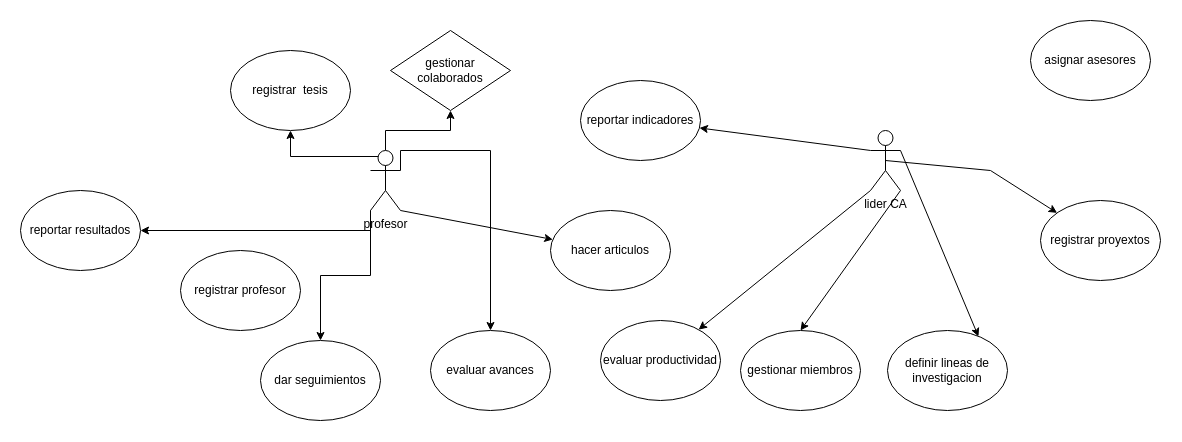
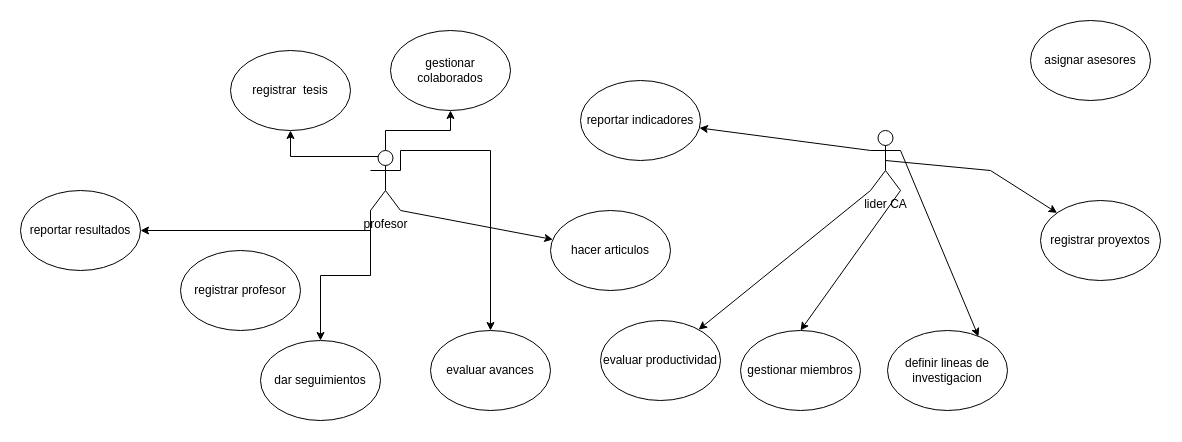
(451, 71) -> (451, 71)
